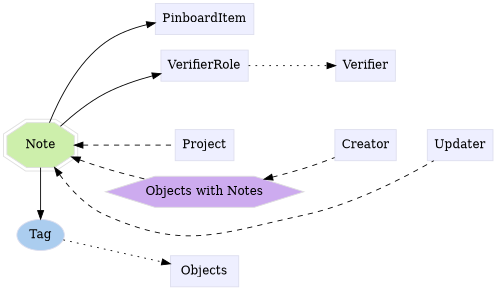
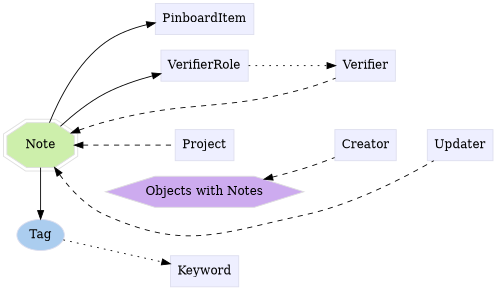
(112, 170) -> (208, 105)
(205, 271) -> (205, 271)
